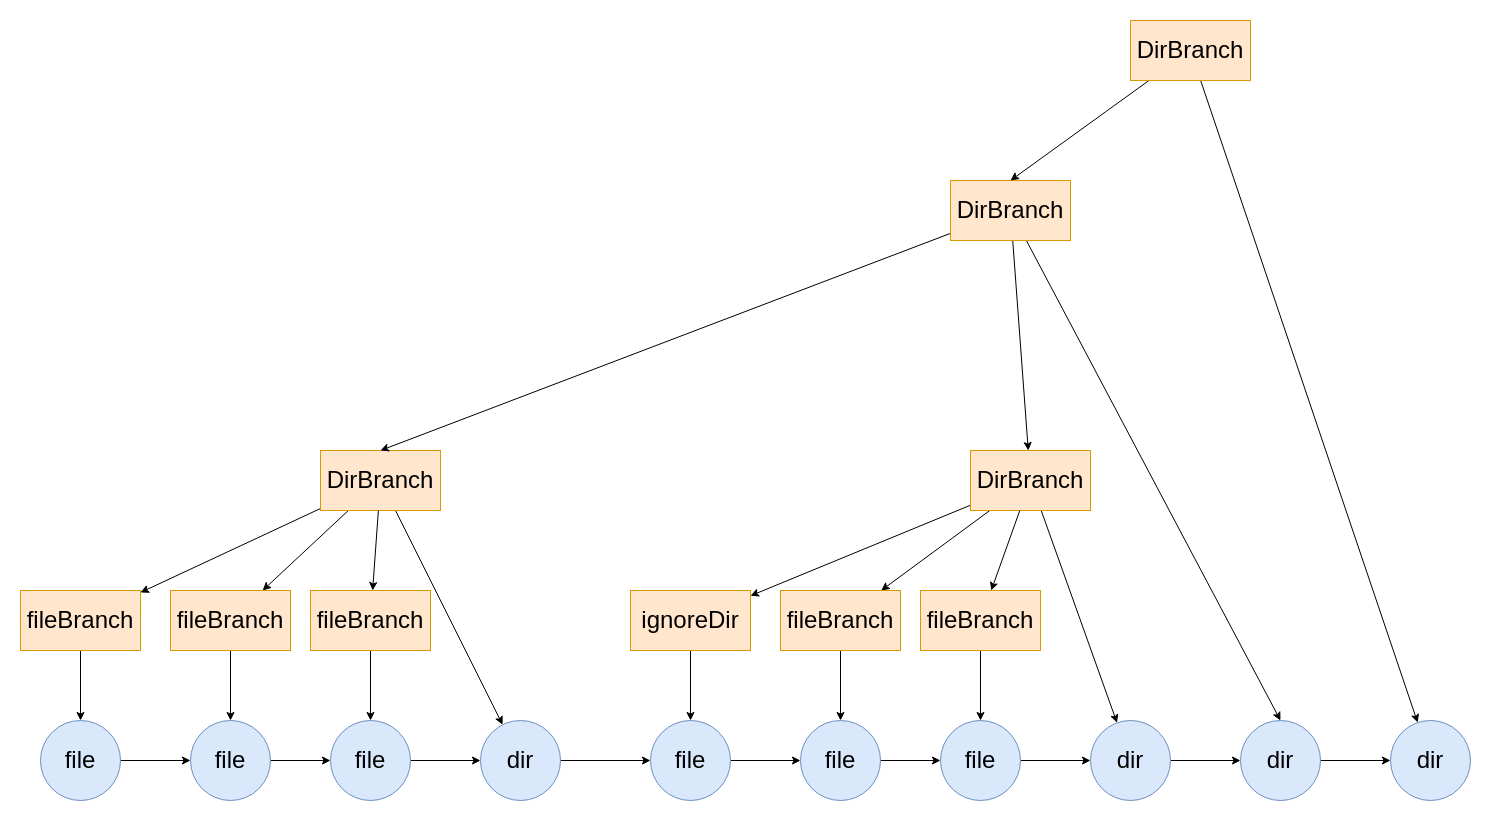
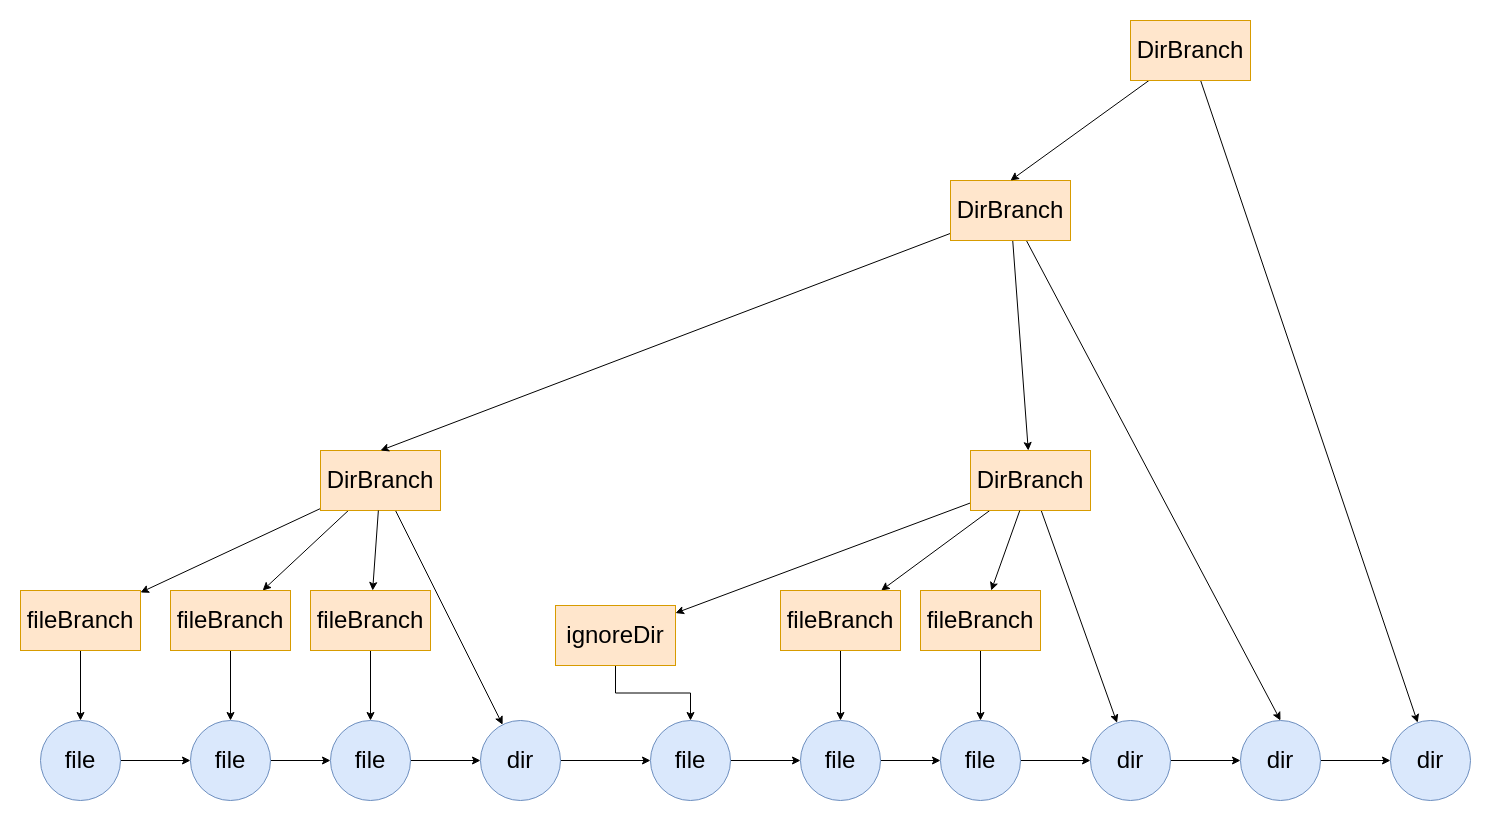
(691, 621) -> (616, 636)
